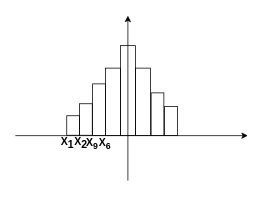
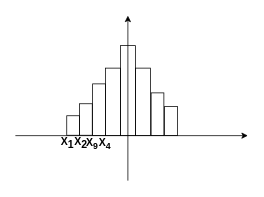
(105, 143) -> (105, 143)
